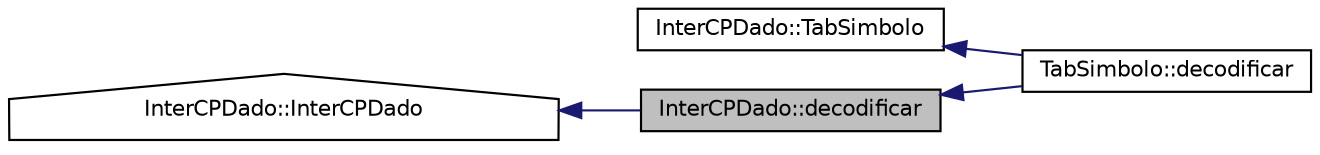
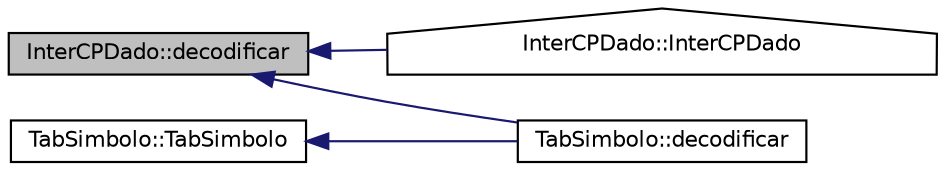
(791, 30) -> (158, 141)
(611, 110) -> (359, 50)
